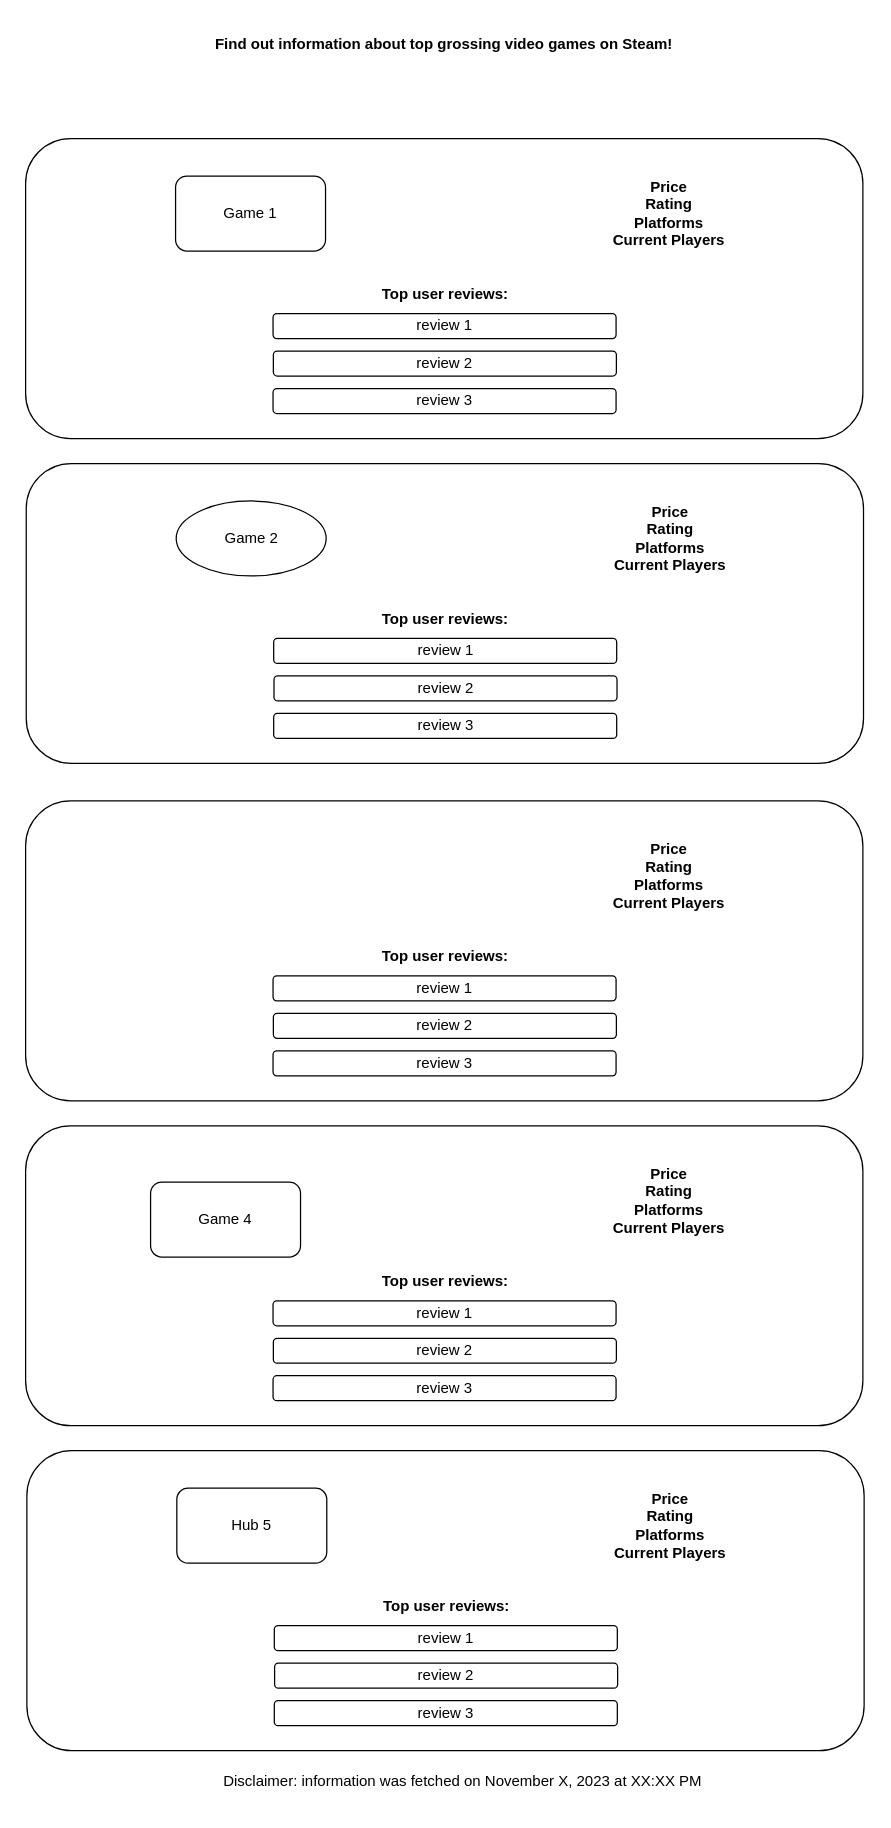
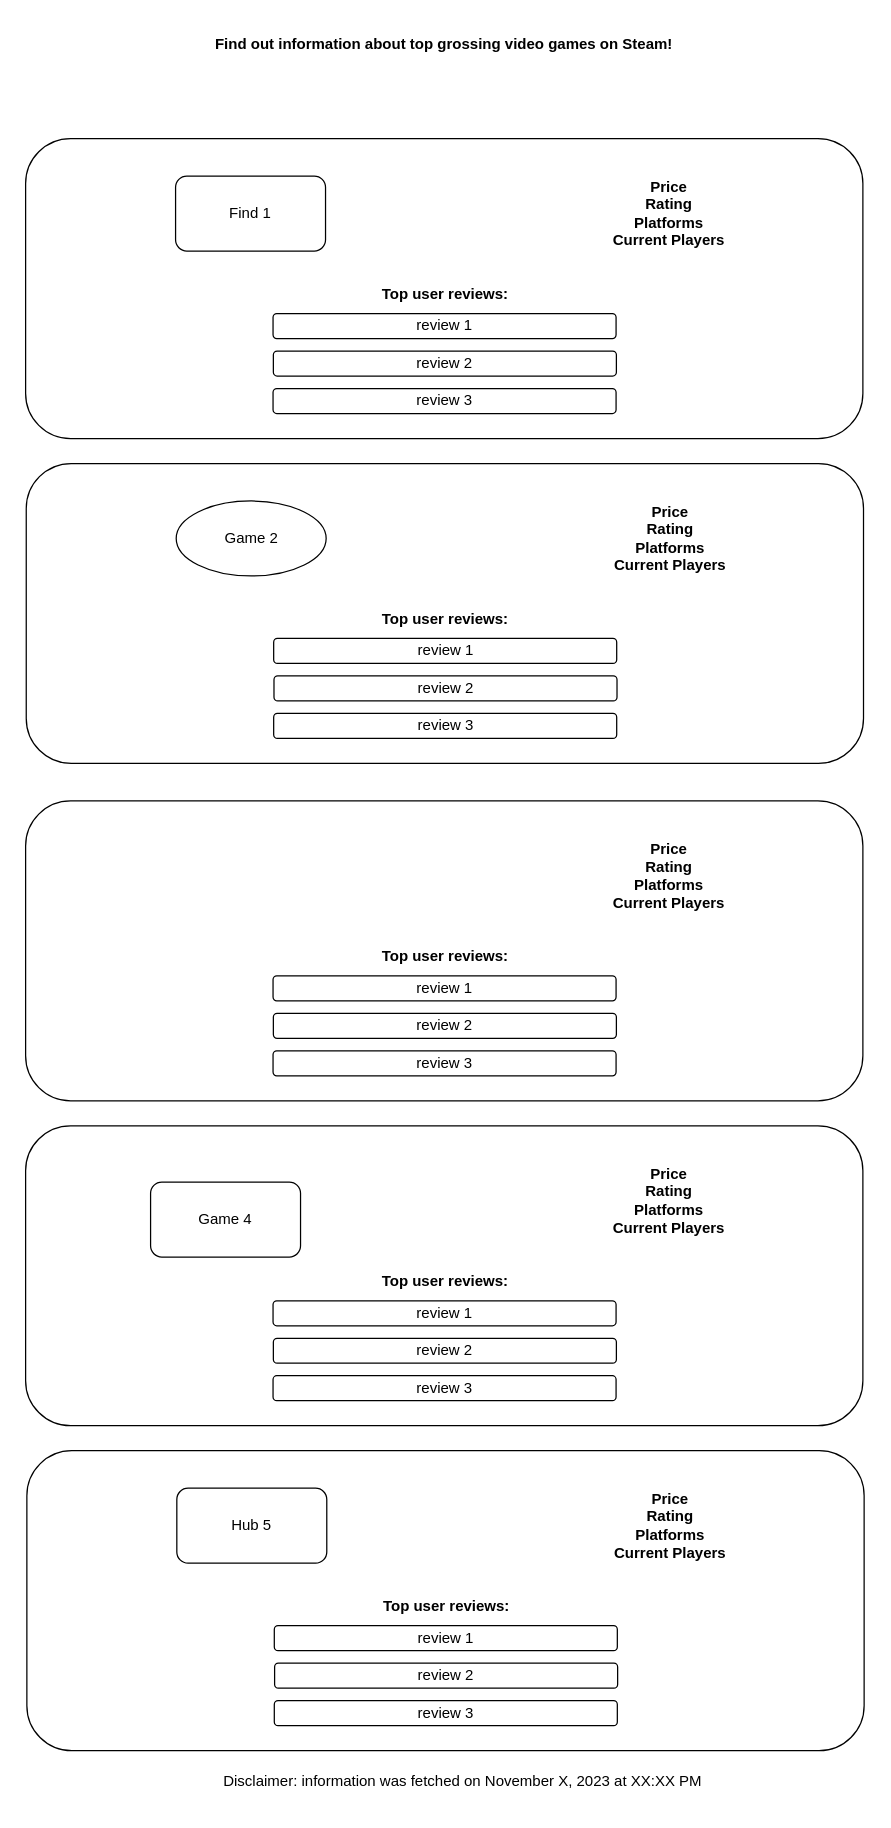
(251, 213) -> (251, 213)
